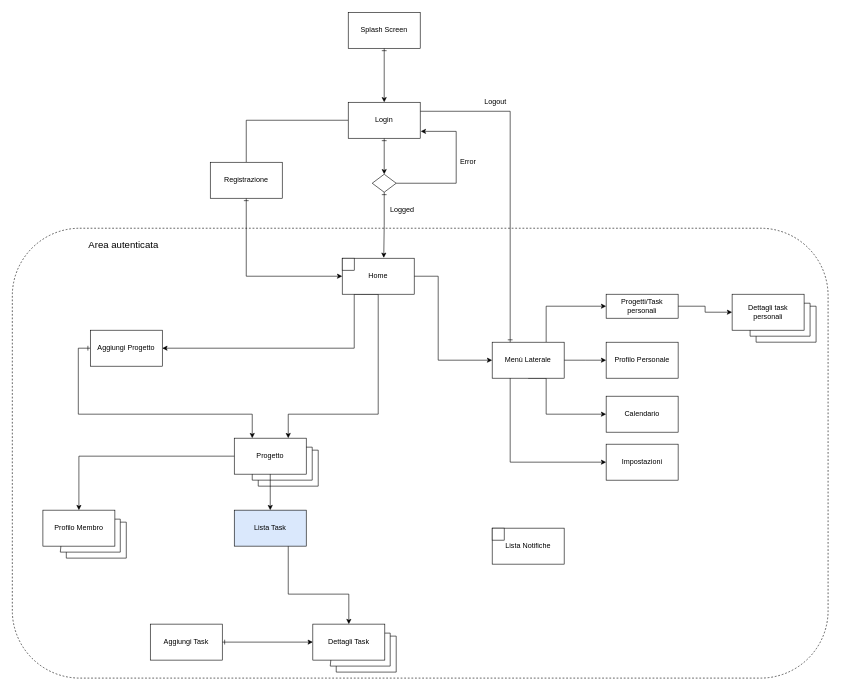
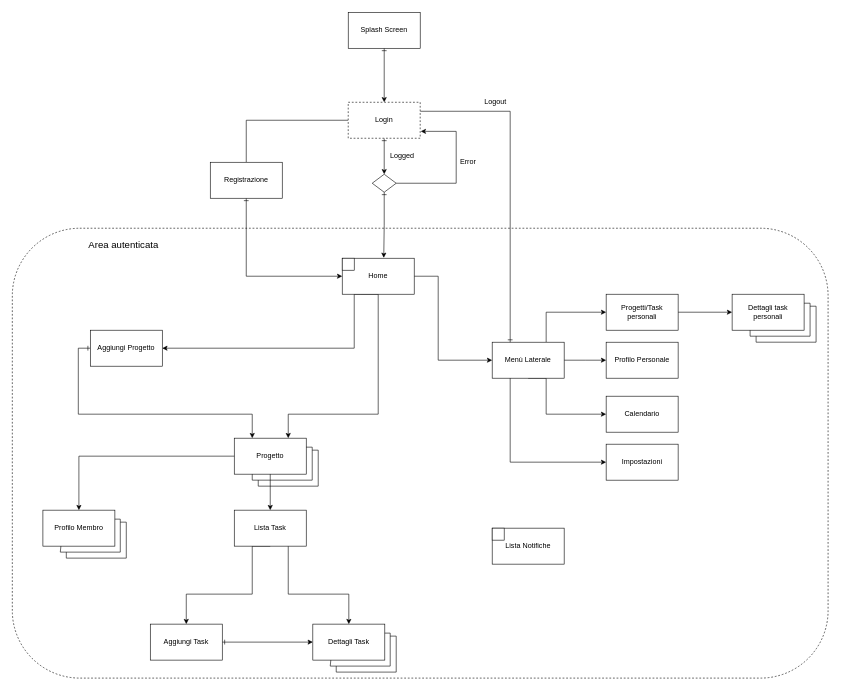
(384, 120) -> (384, 120)
(402, 210) -> (402, 156)
(642, 306) -> (642, 312)
(270, 528) -> (270, 528)
none -> (186, 594)
